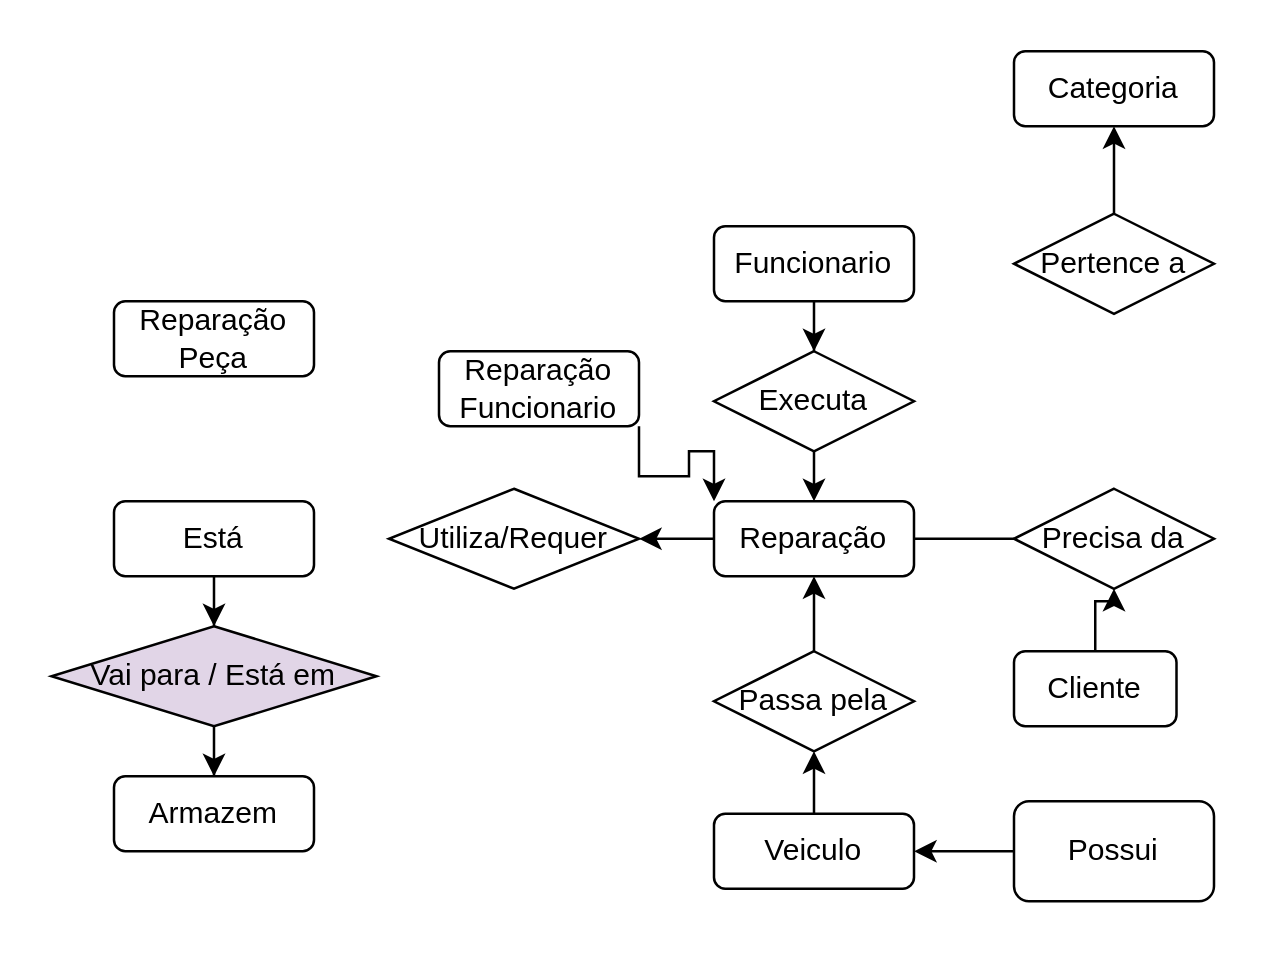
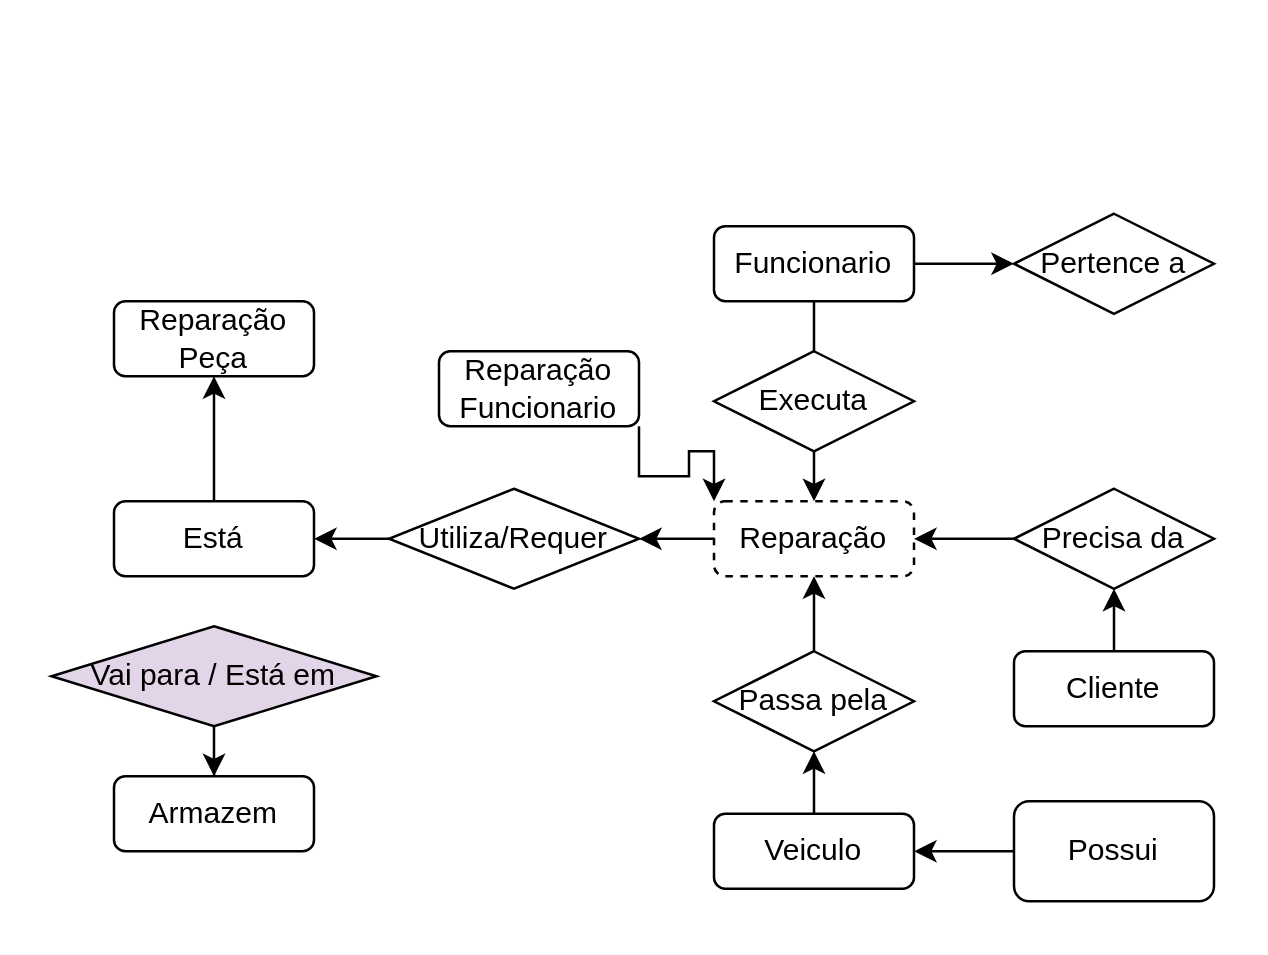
(1114, 89) -> none
(1114, 166) -> none
none -> (956, 264)
(814, 333) -> (814, 340)
none -> (343, 539)
(814, 539) -> (814, 539)
(924, 539) -> (932, 539)
(214, 609) -> (214, 447)
(1095, 689) -> (1114, 689)
